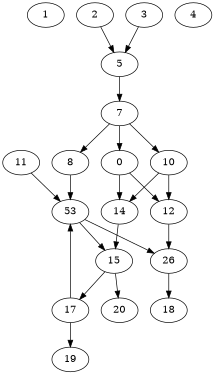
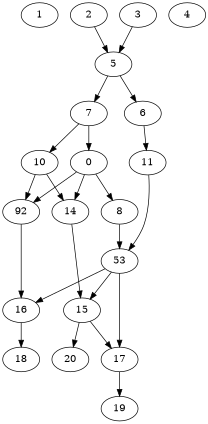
none -> (143, 113)
(98, 136) -> (102, 184)
(169, 212) -> (21, 212)
(169, 261) -> (21, 310)
(70, 264) -> (120, 307)
